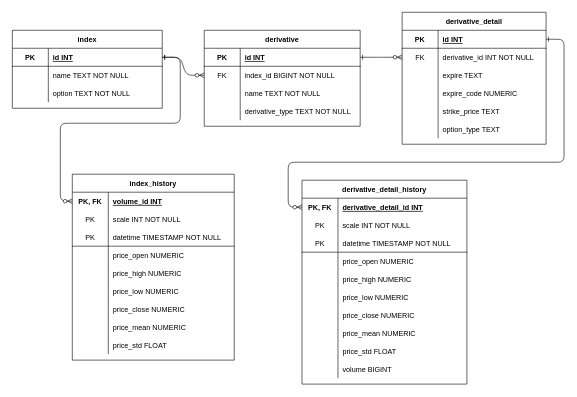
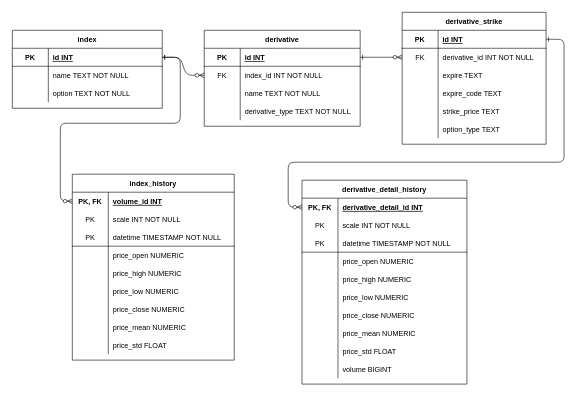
(474, 22) -> (474, 22)
(289, 76) -> (282, 76)
(479, 94) -> (473, 94)
